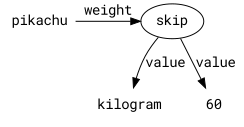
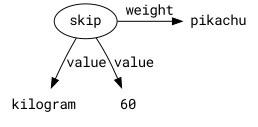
(103, 21) -> (145, 21)
